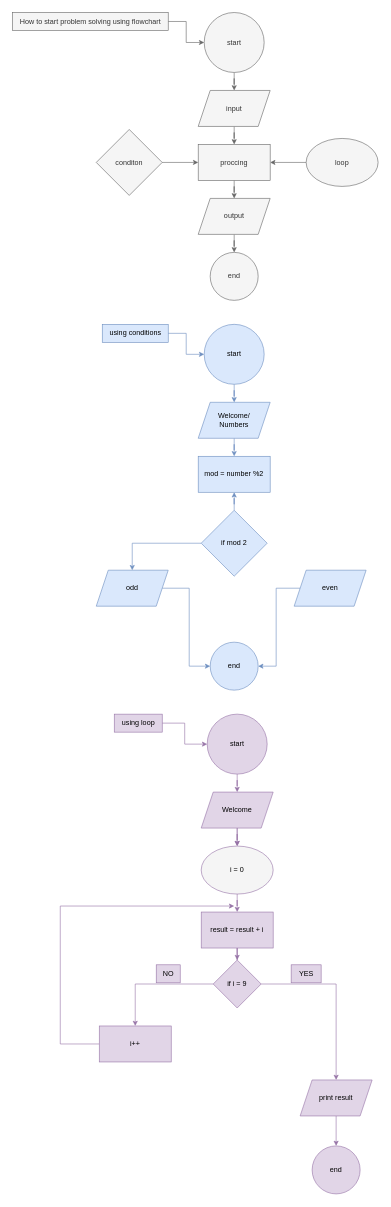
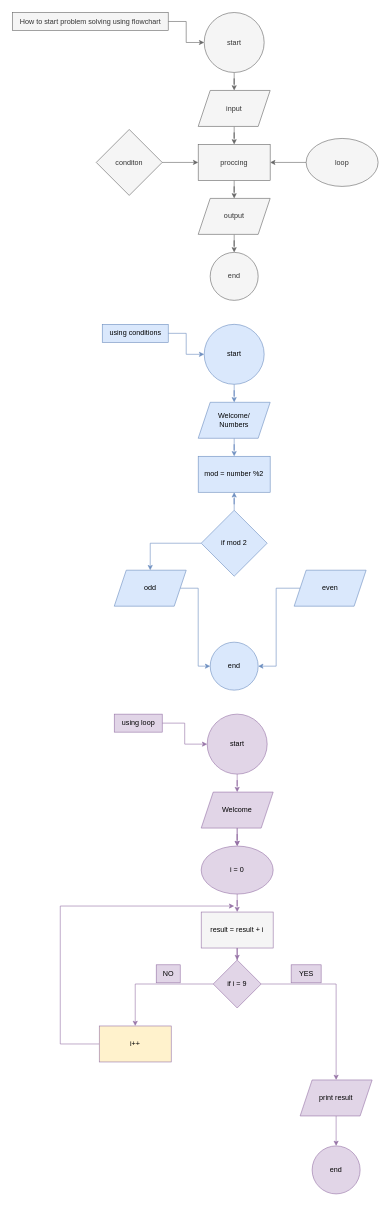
(132, 588) -> (150, 588)
(237, 870) -> (237, 870)
(237, 930) -> (237, 930)
(135, 1044) -> (135, 1044)
